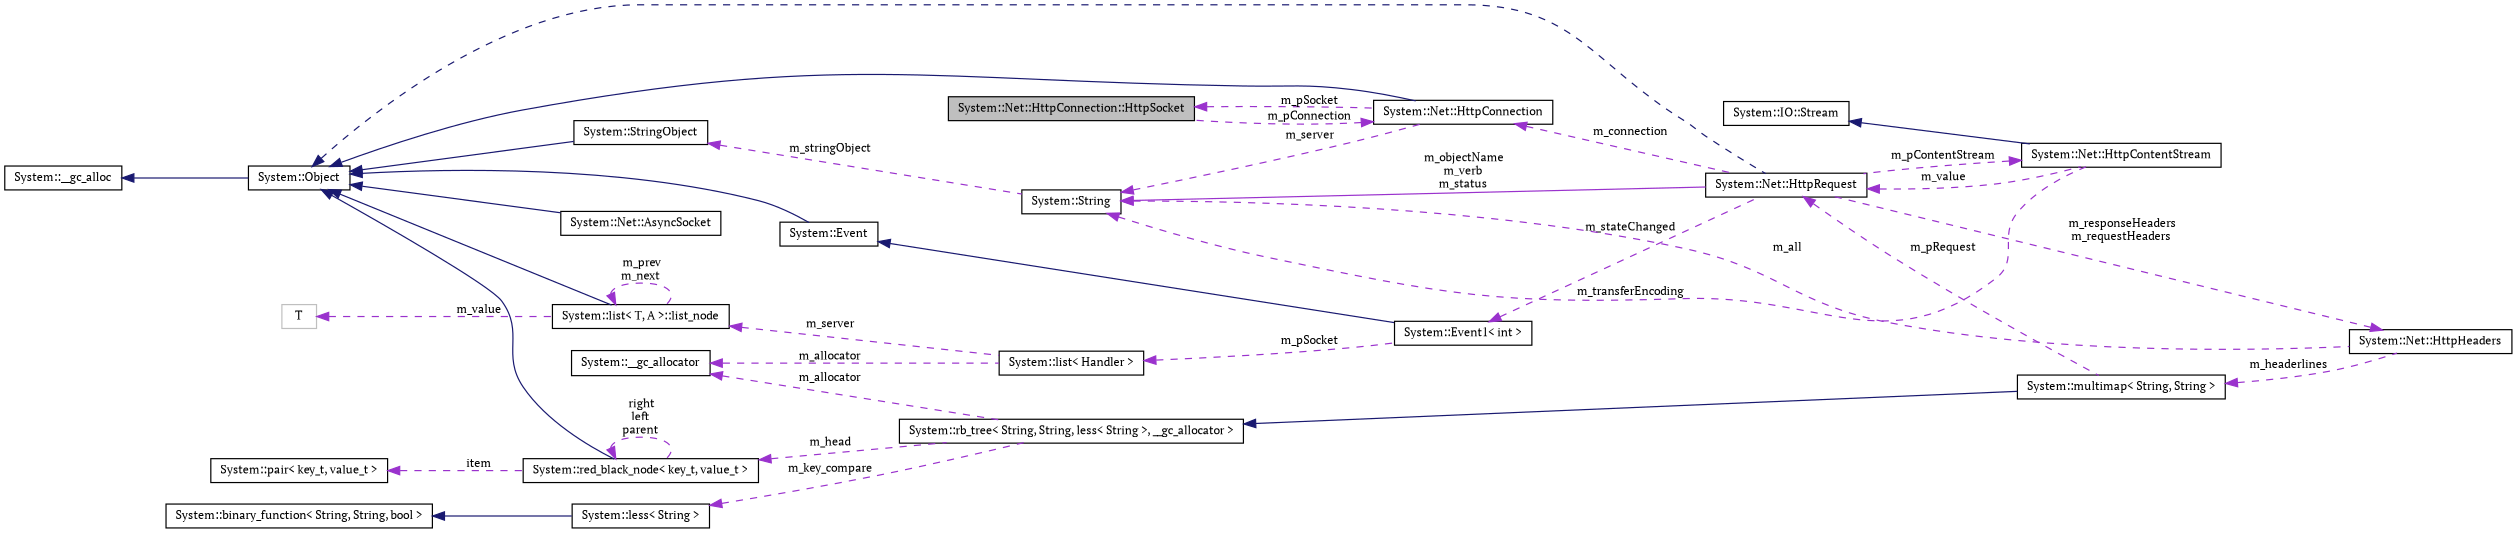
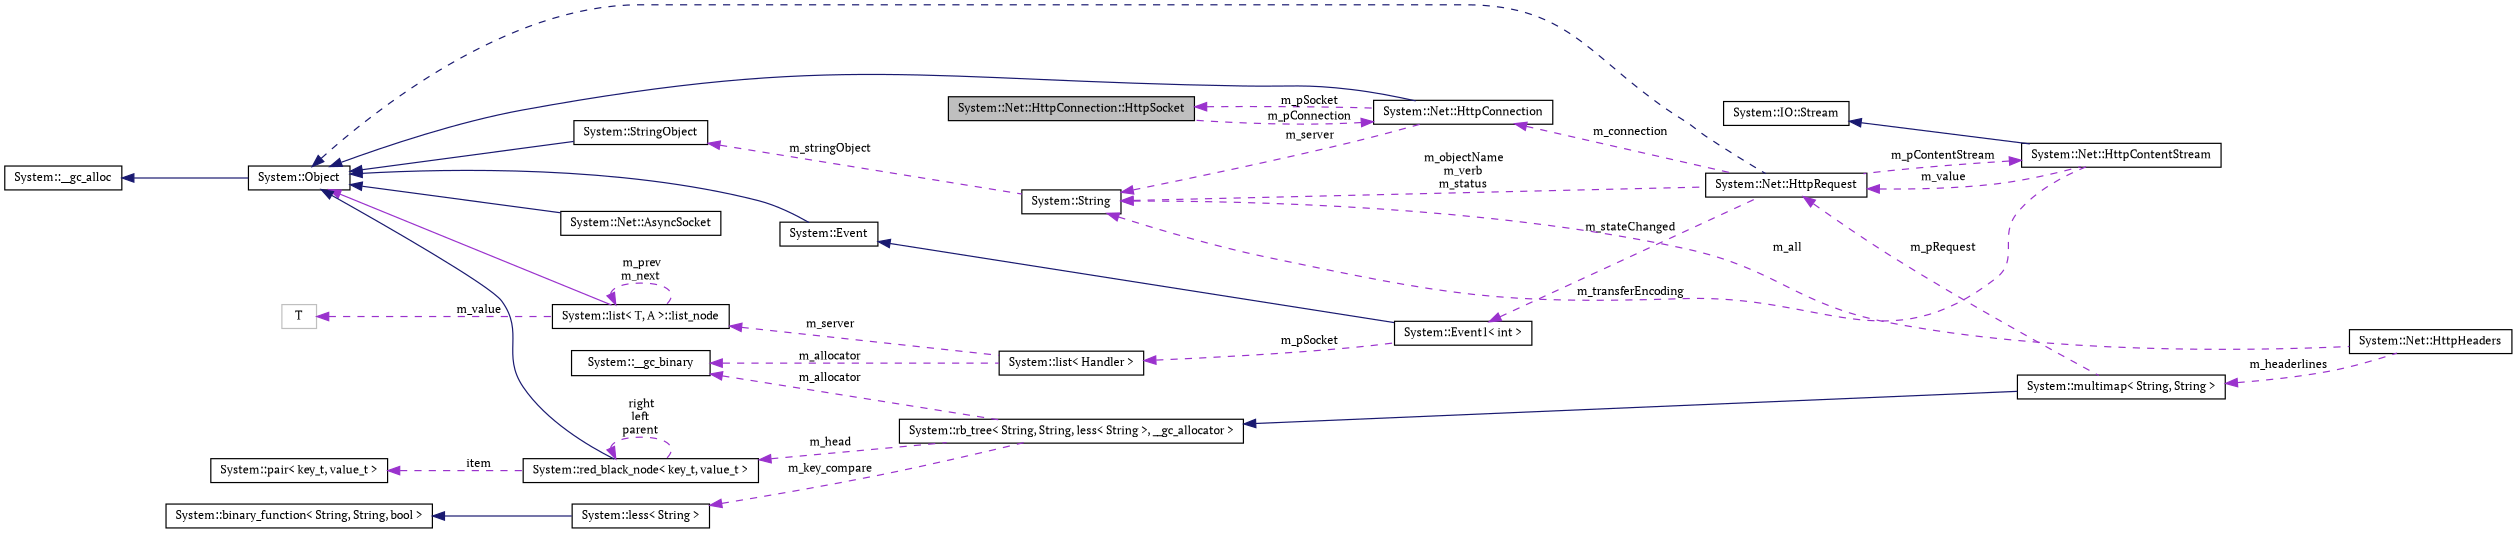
(1419, 194) -> (1419, 194)
(476, 250) -> (476, 250)
(2103, 262) -> none
(641, 363) -> (641, 363)
